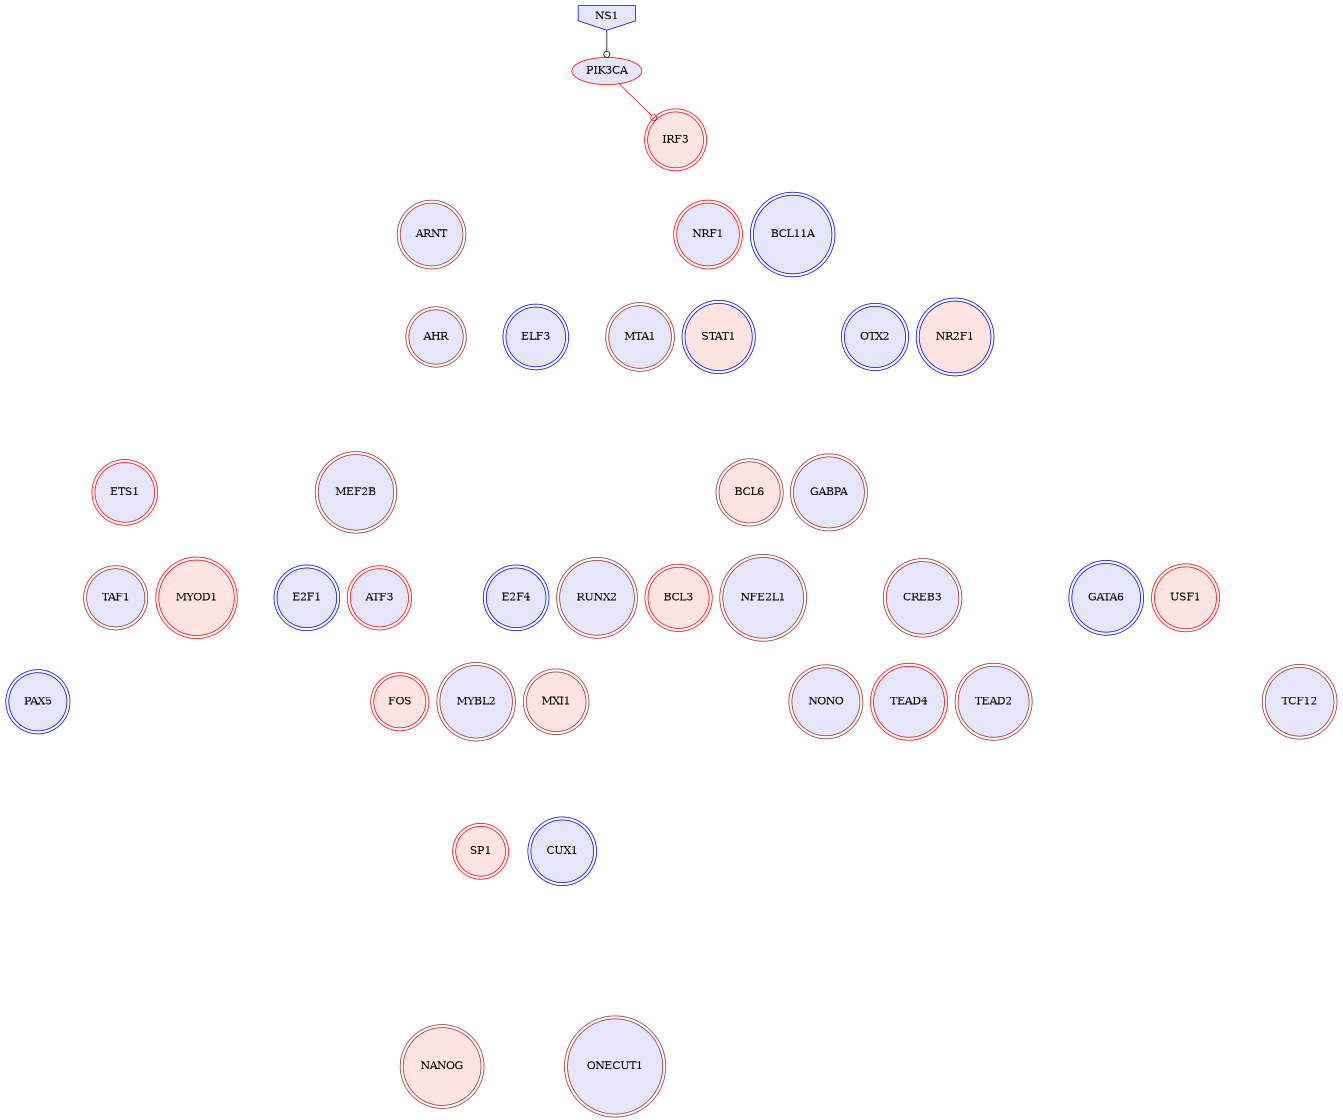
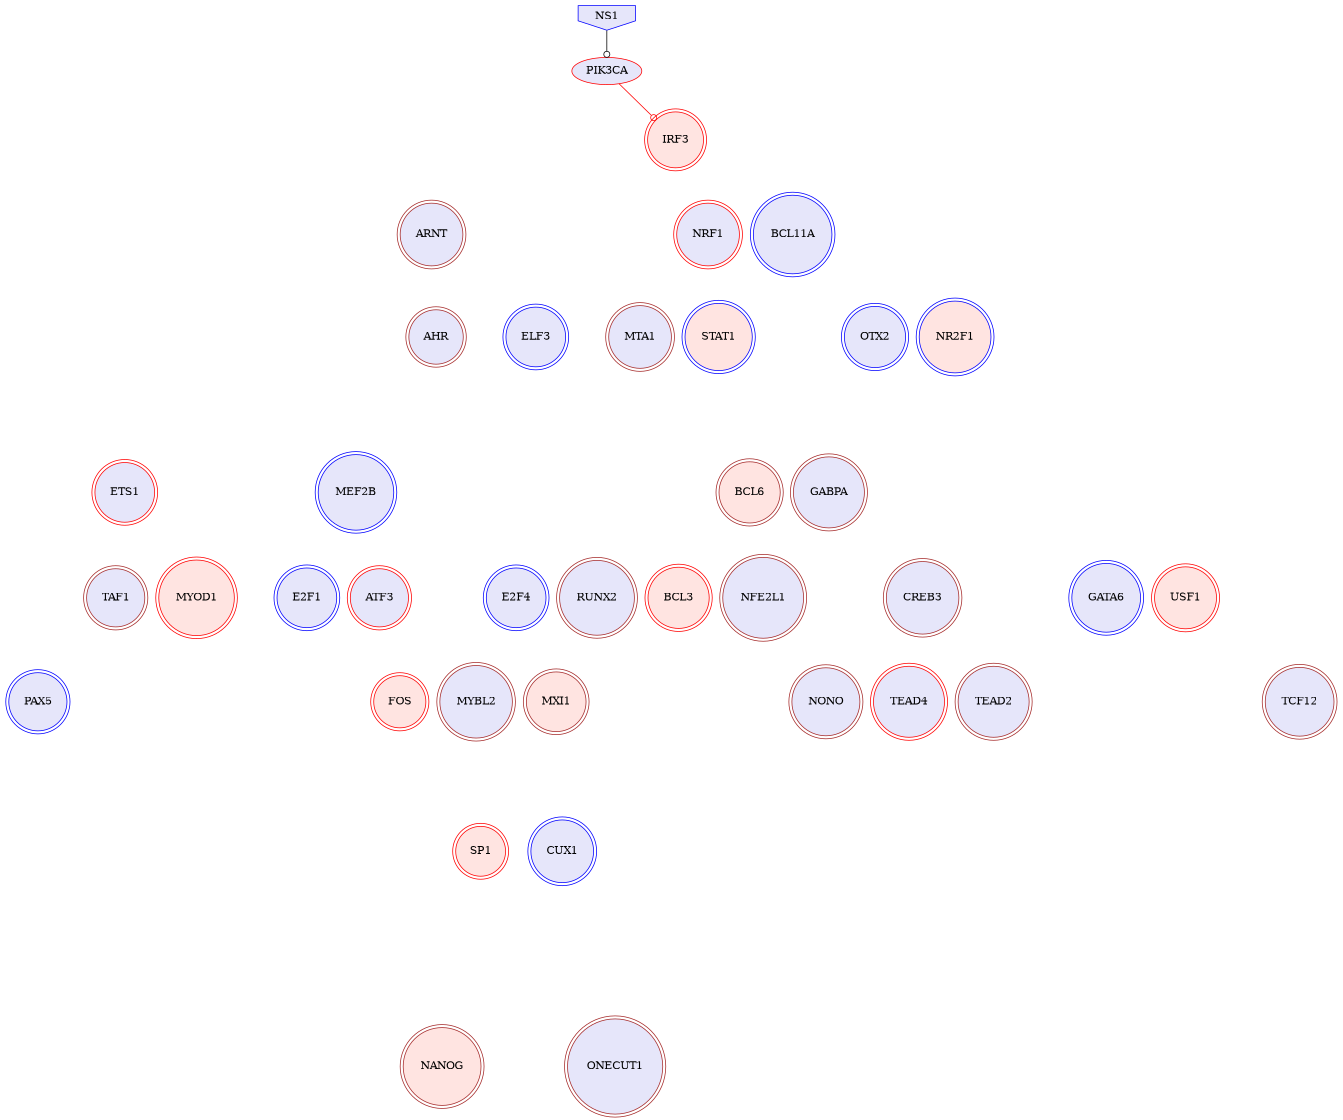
(356, 492) -> (356, 492)
